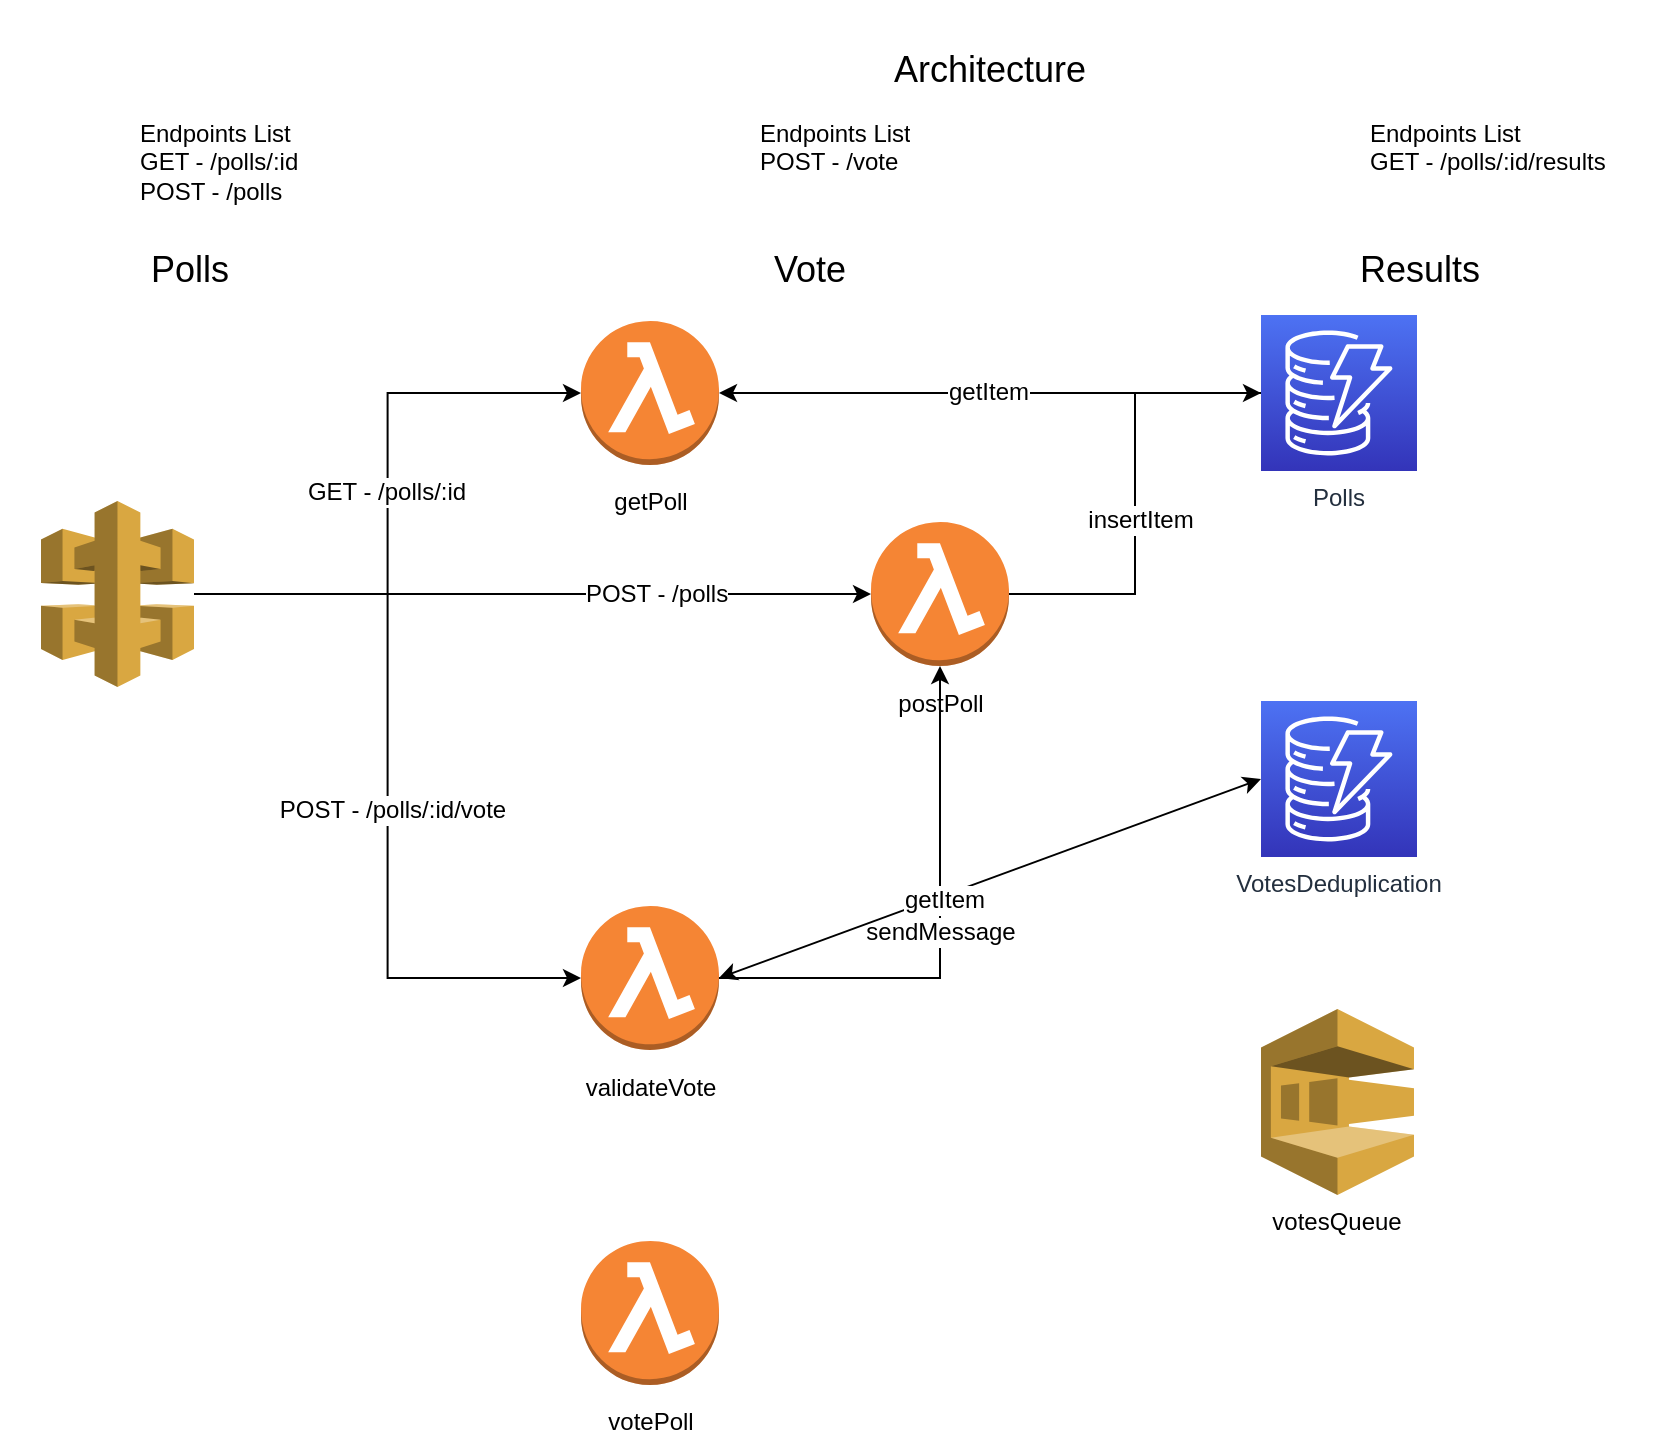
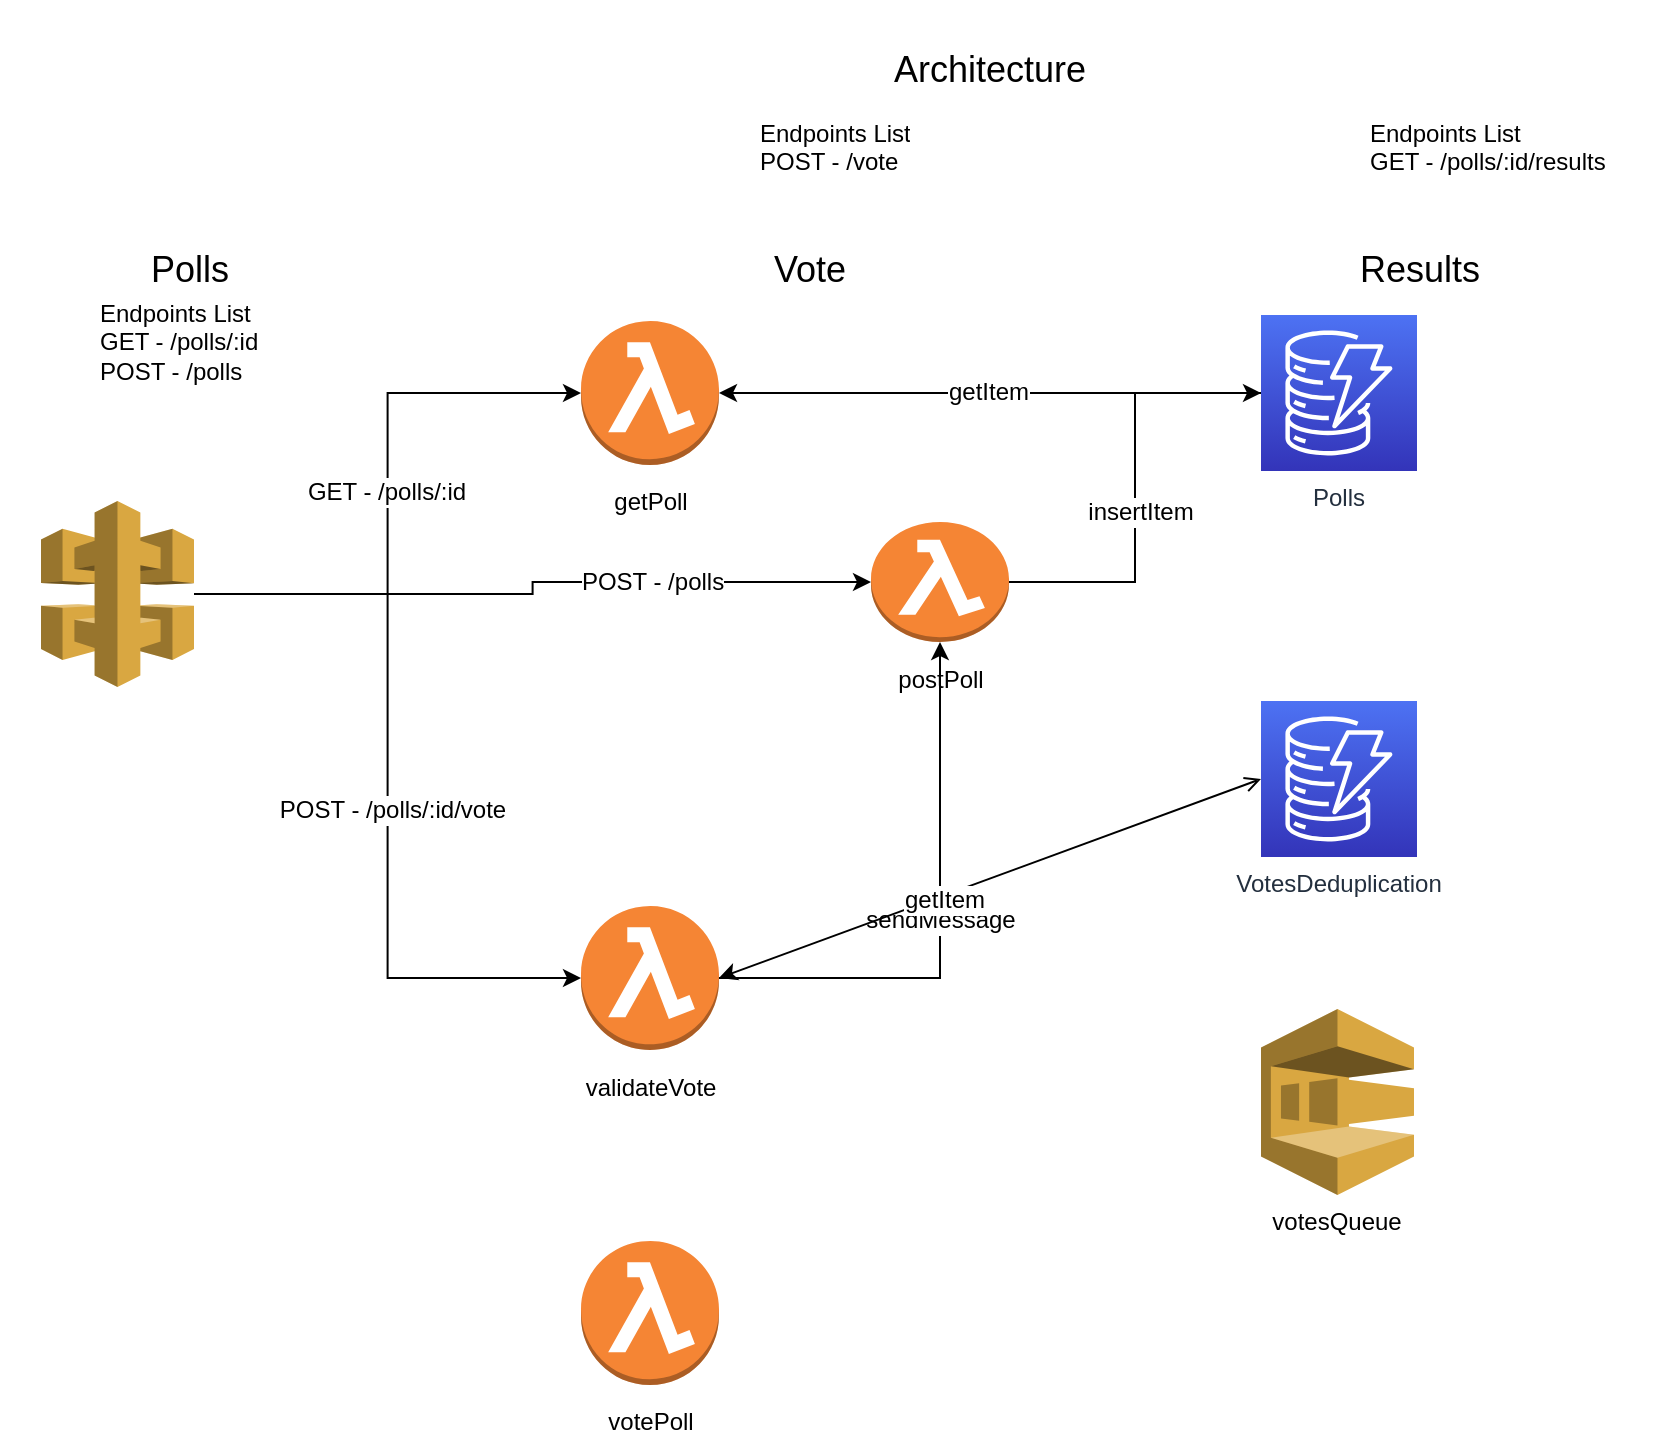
(241, 181) -> (201, 361)
(940, 594) -> (940, 582)
(1247, 784) -> (1250, 783)
